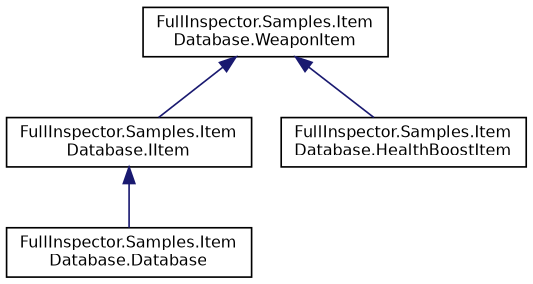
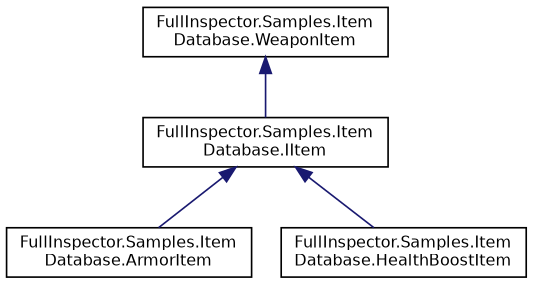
(341, 92) -> (341, 202)
(129, 252) -> (129, 252)
